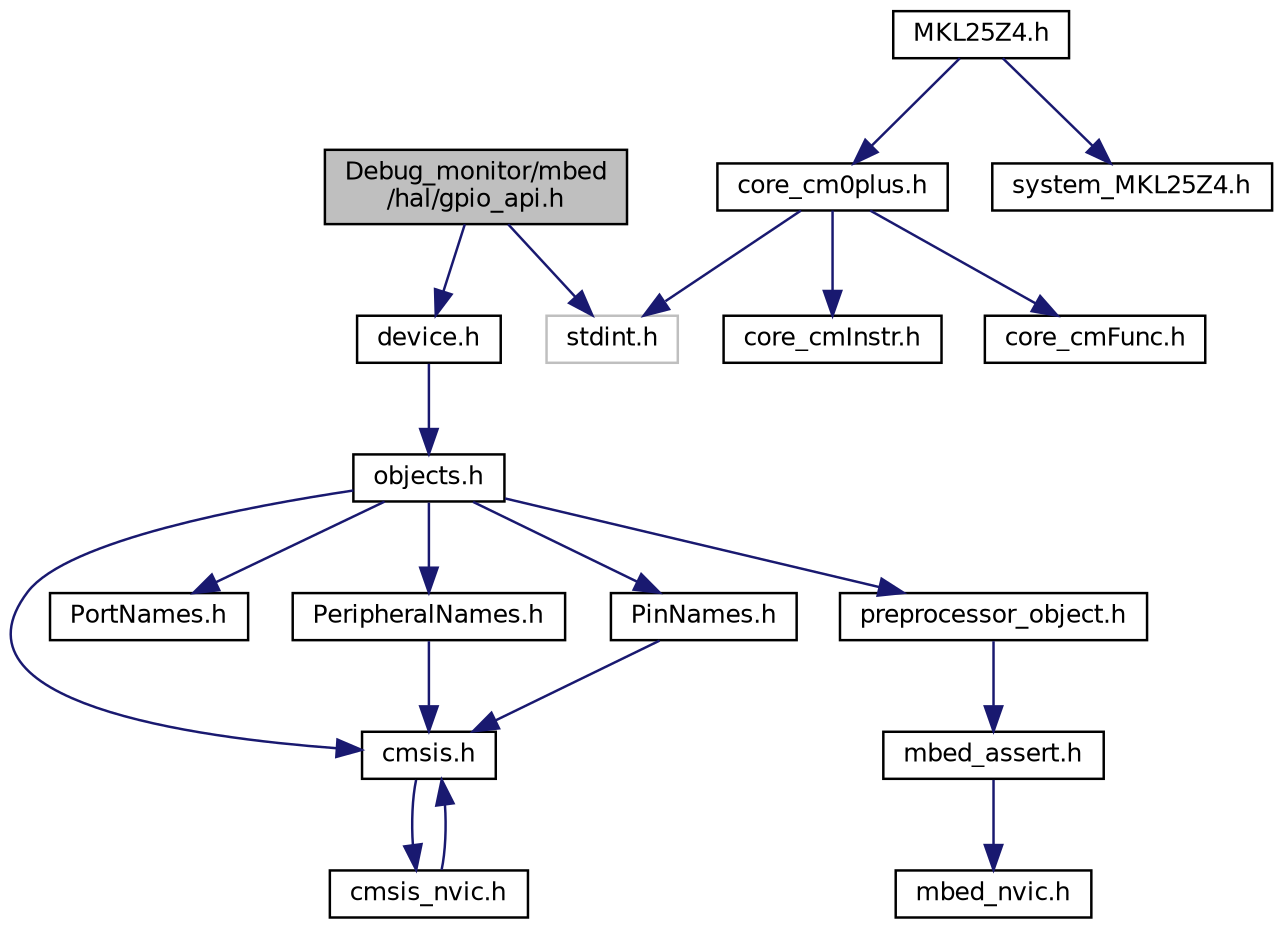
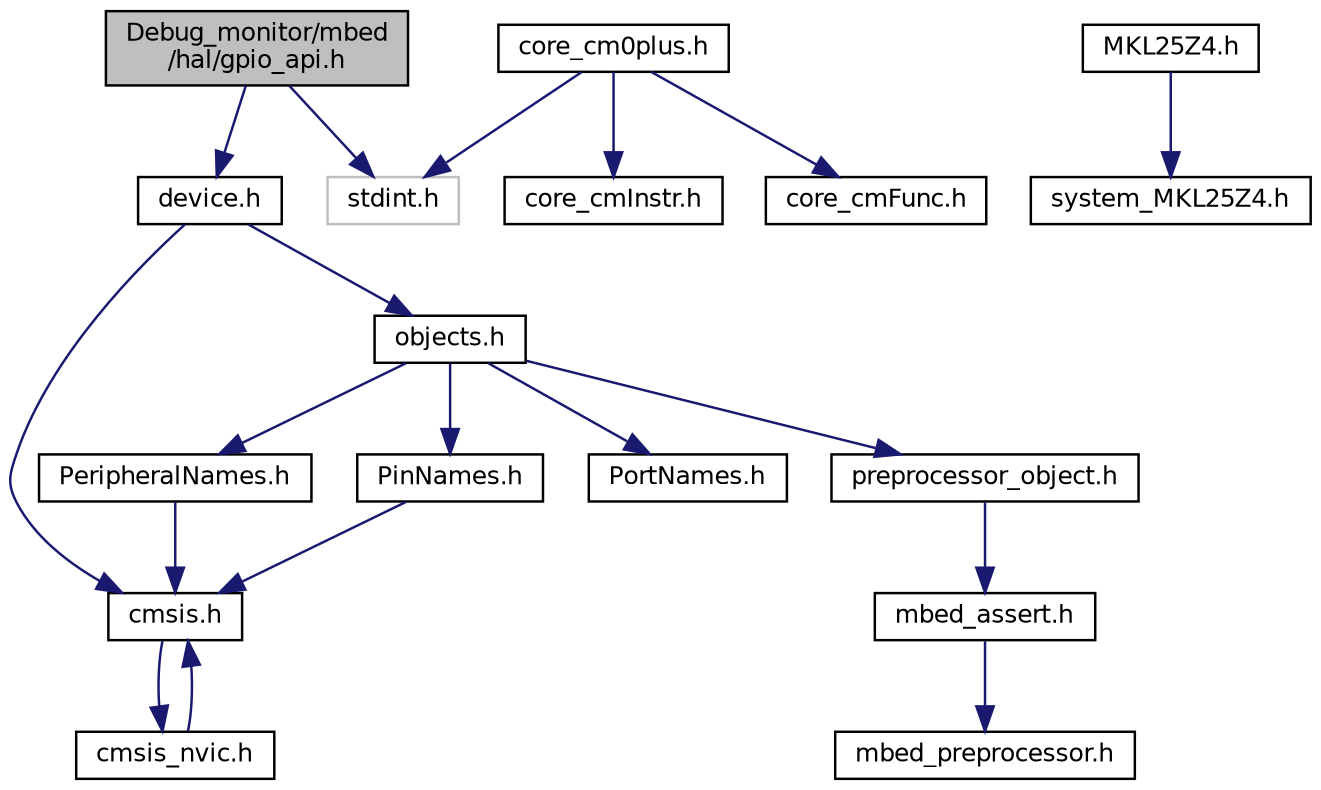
(916, 102) -> none
(15, 621) -> (41, 399)
(994, 894) -> (985, 755)
